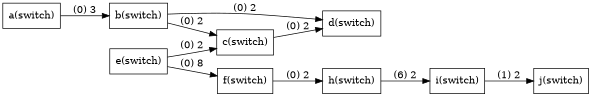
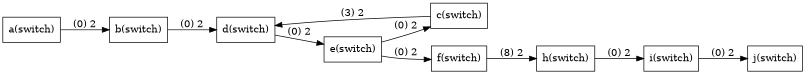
(85, 11) -> (85, 25)
(298, 27) -> (353, 13)
(189, 28) -> none
none -> (296, 39)
(192, 64) -> (406, 53)
(298, 76) -> (512, 53)
(405, 76) -> (619, 53)
(509, 76) -> (723, 53)
